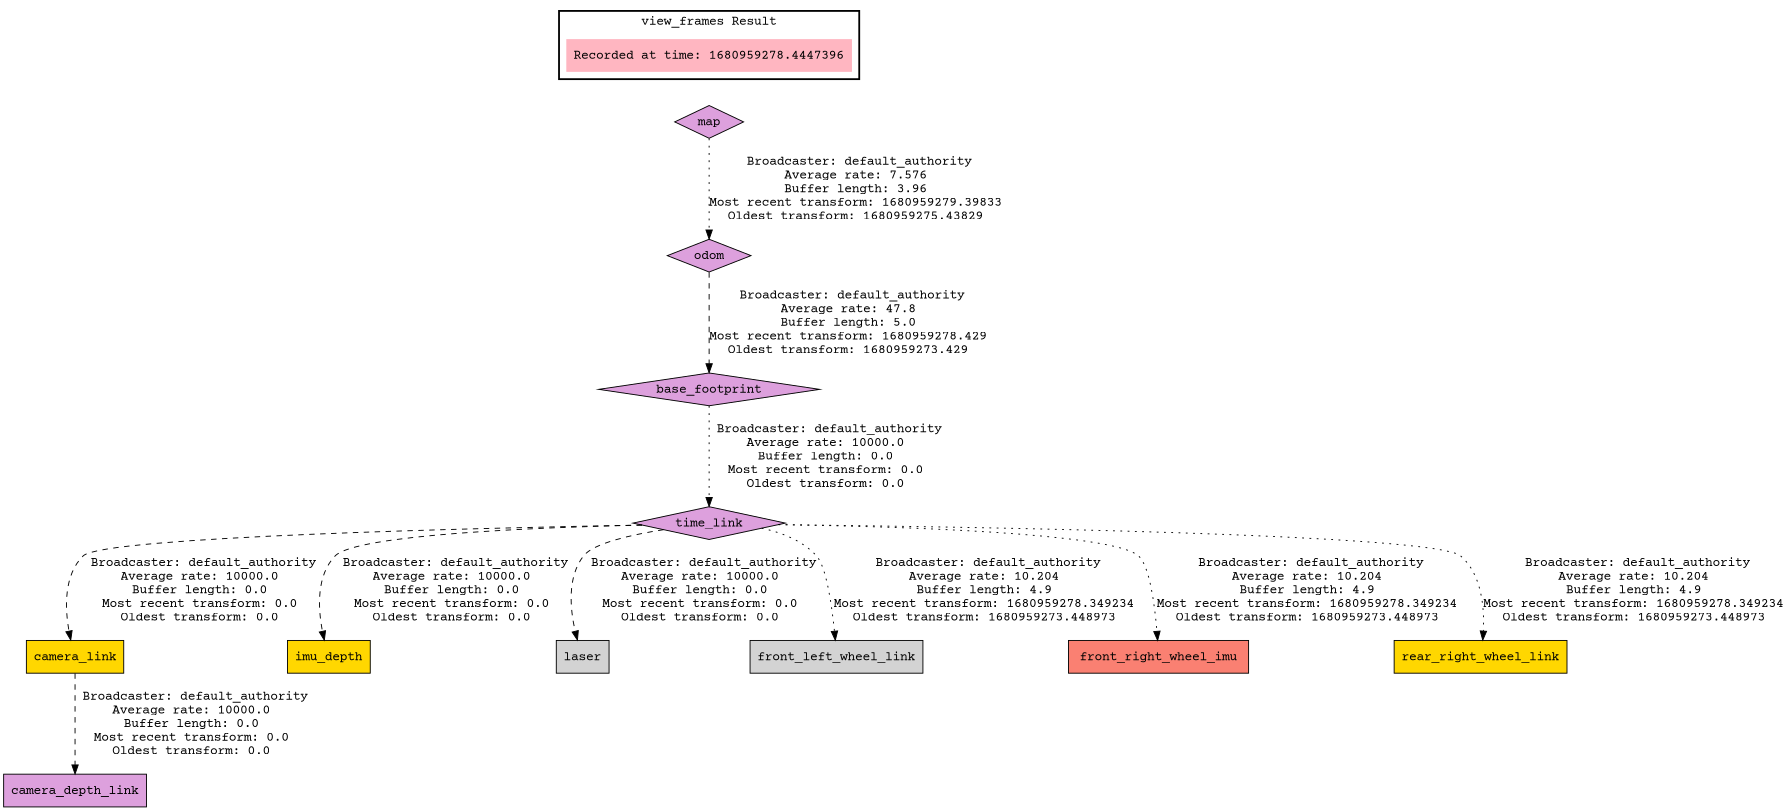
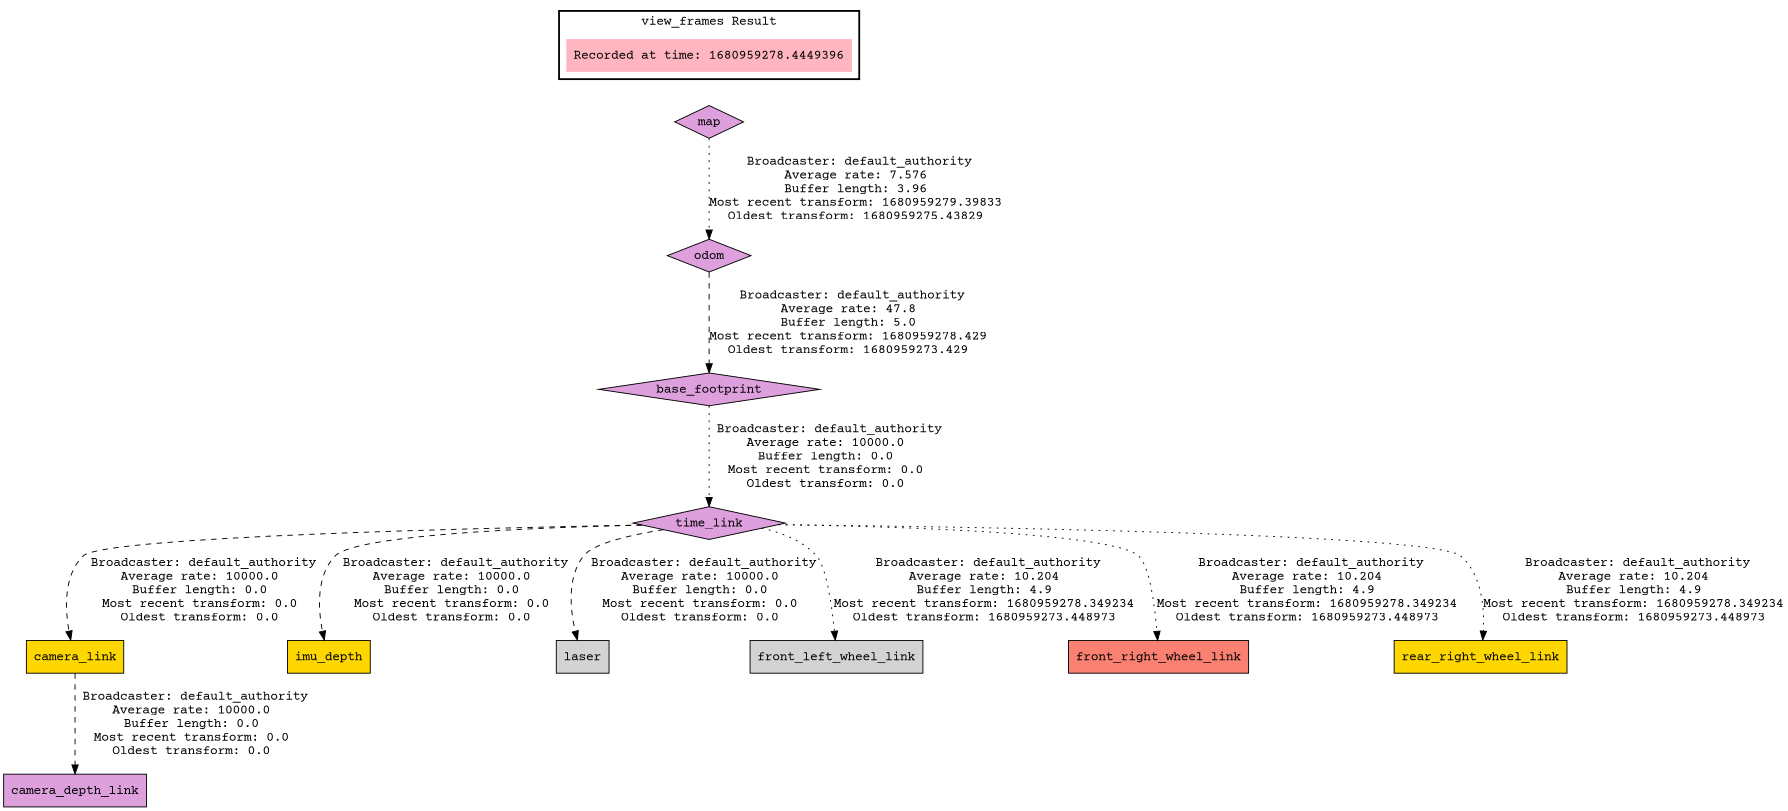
(709, 55) -> (709, 55)
(1159, 657) -> (1159, 657)
